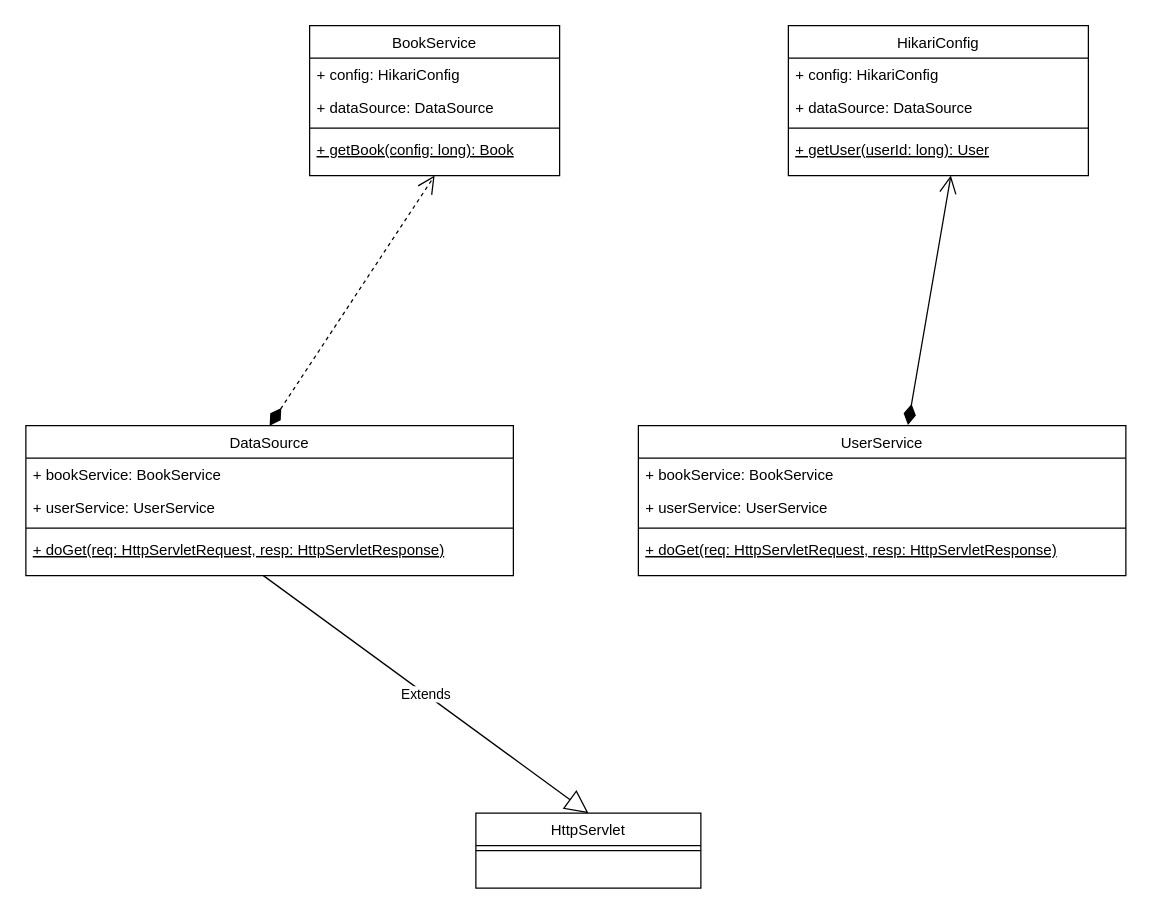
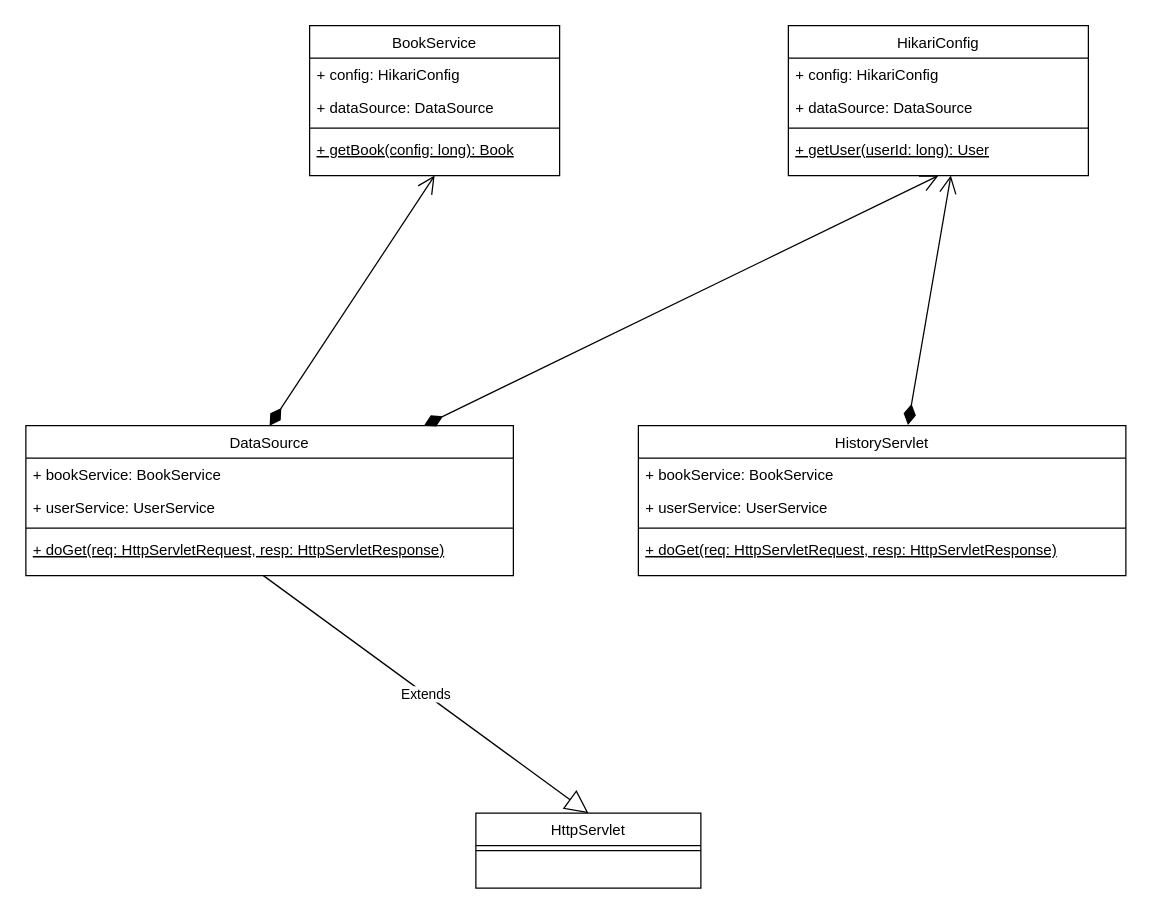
(357, 293) -> (357, 293)
none -> (687, 298)
(881, 443) -> (881, 443)
